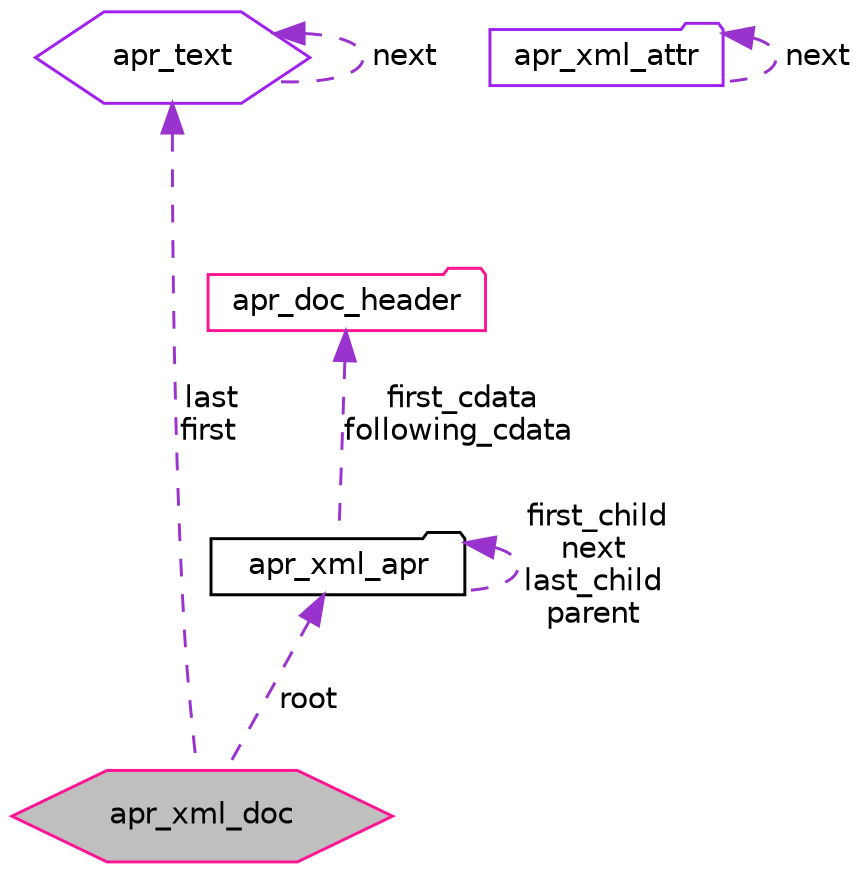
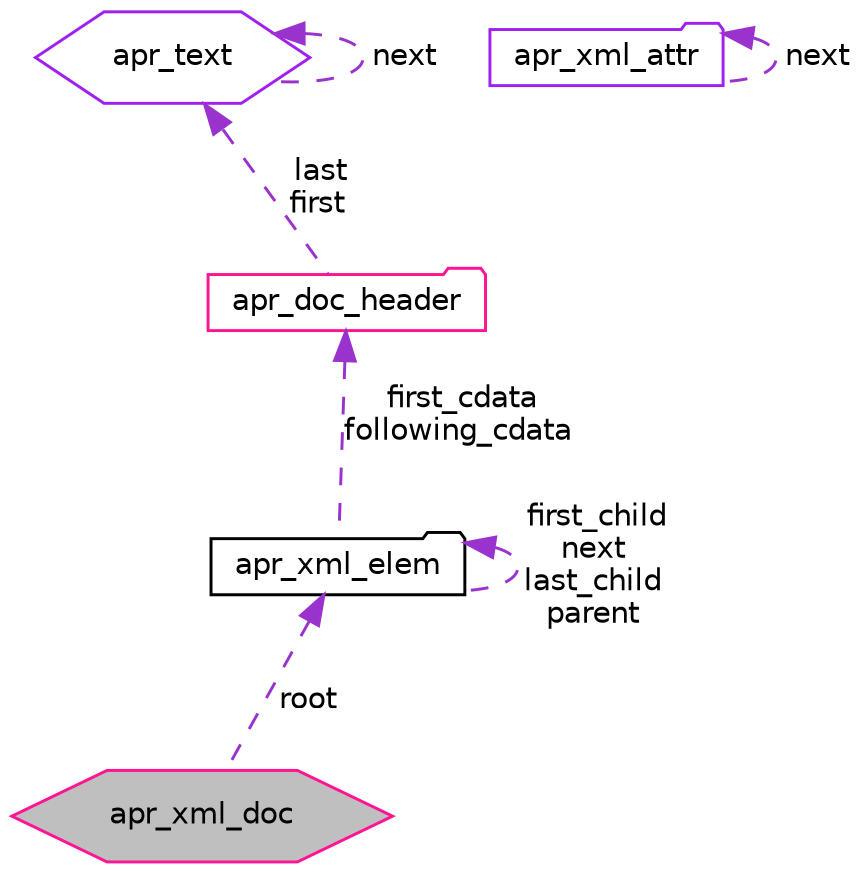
(177, 452) -> (275, 202)
(338, 567) -> (338, 567)
